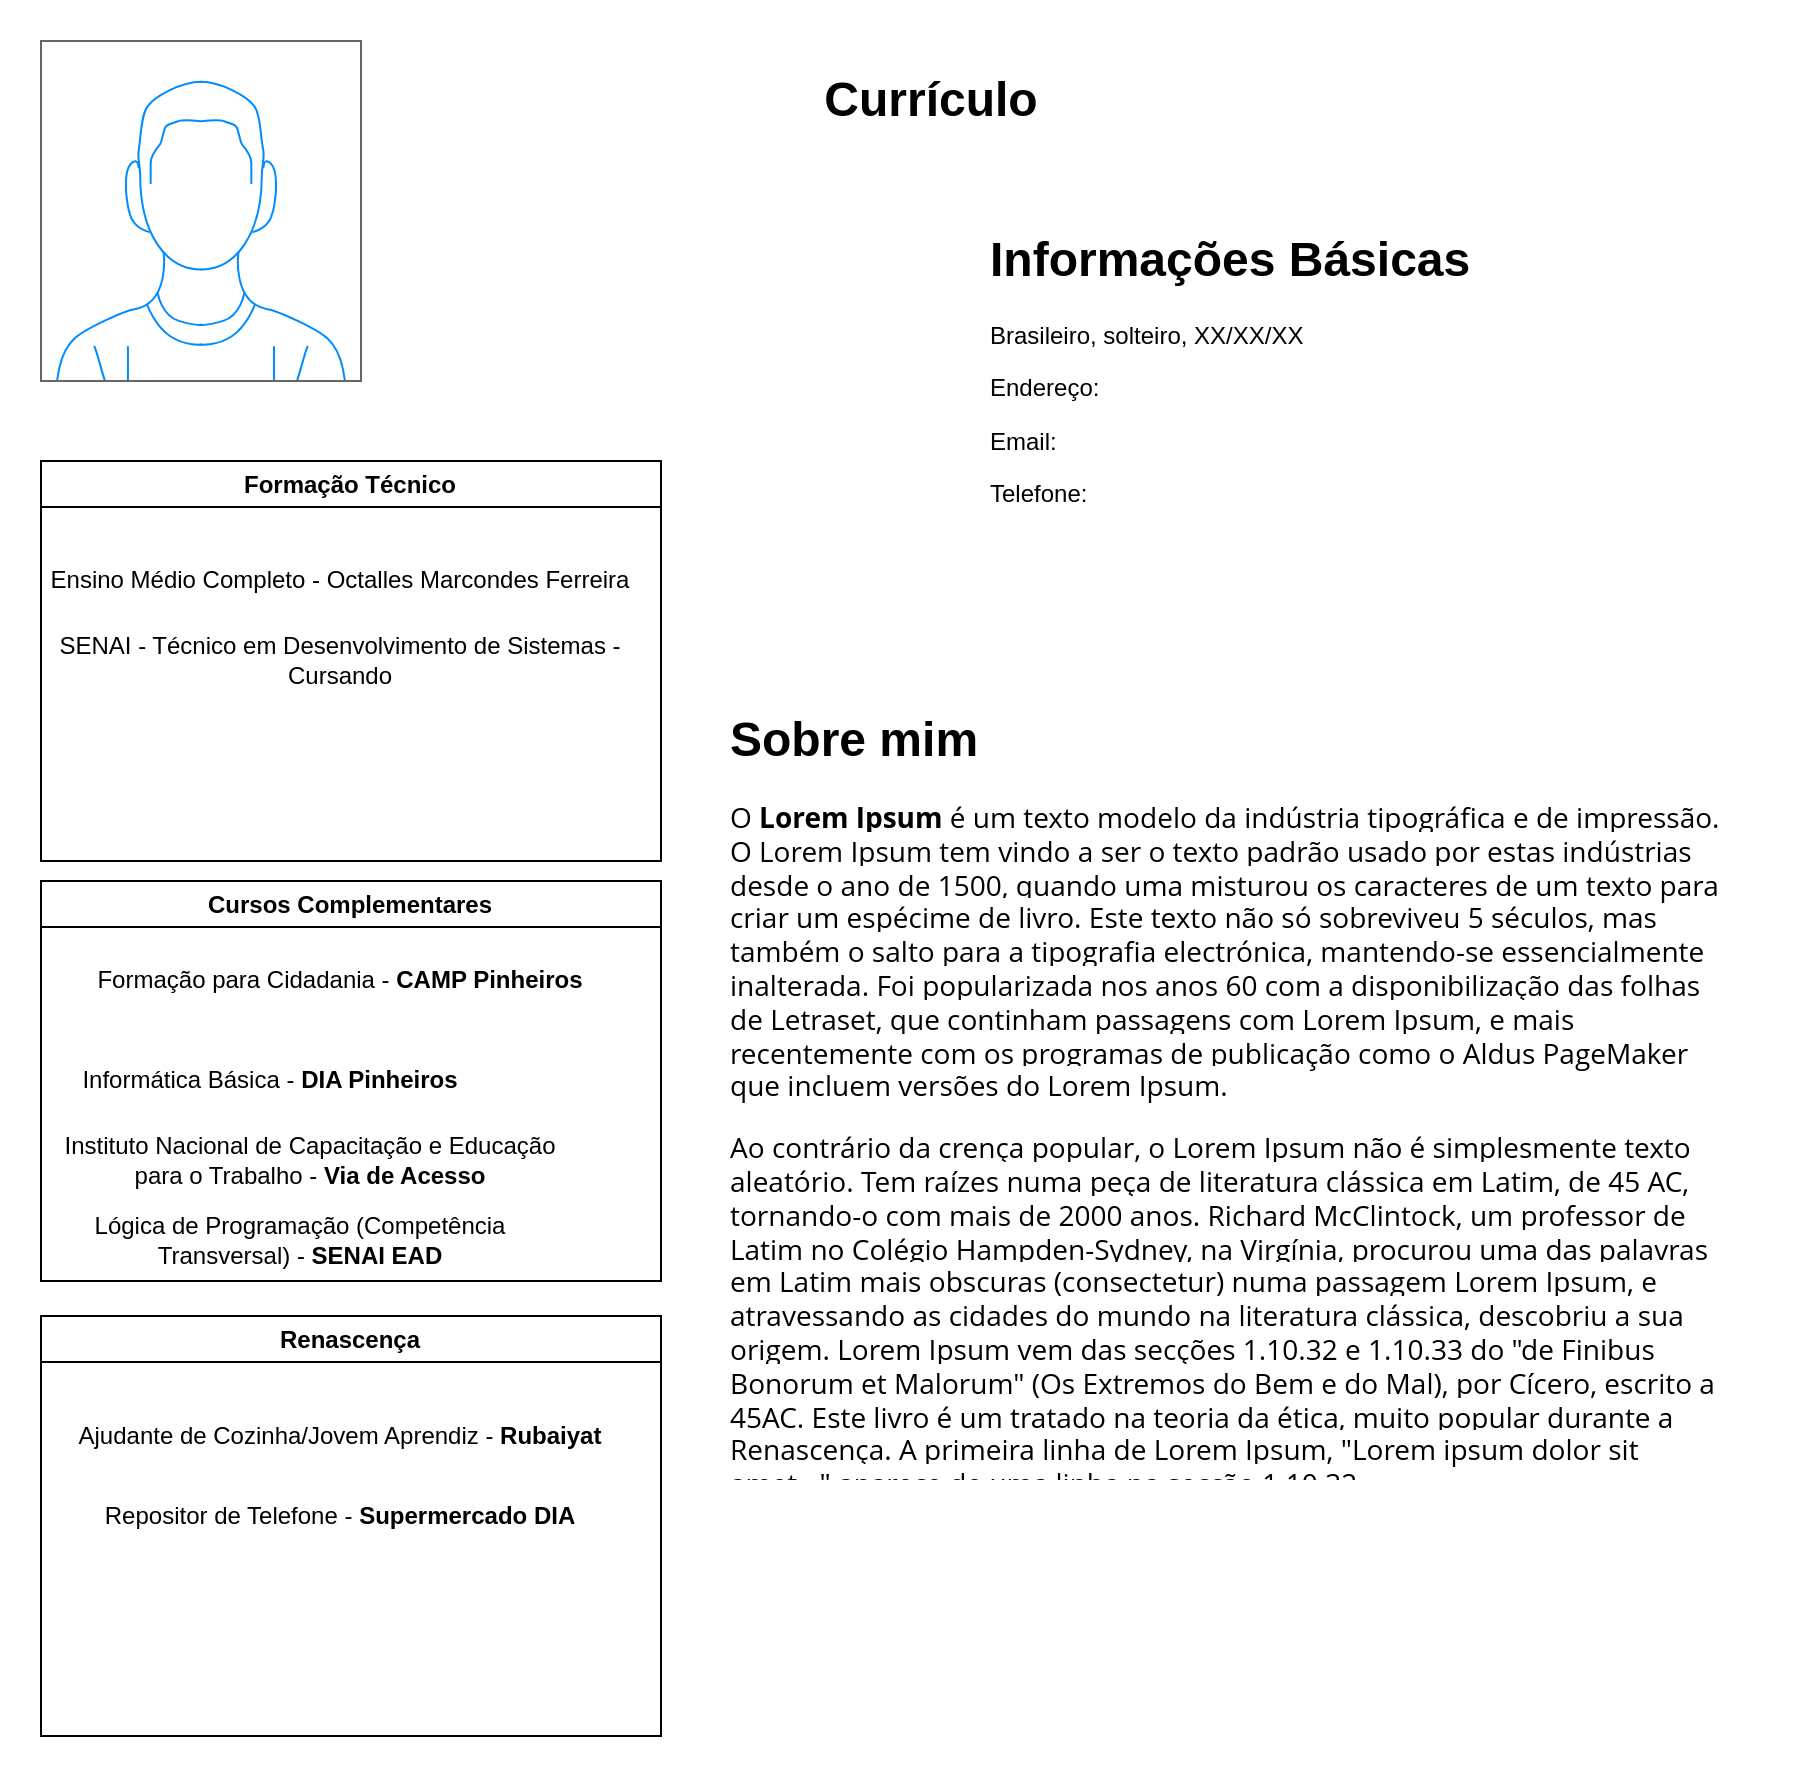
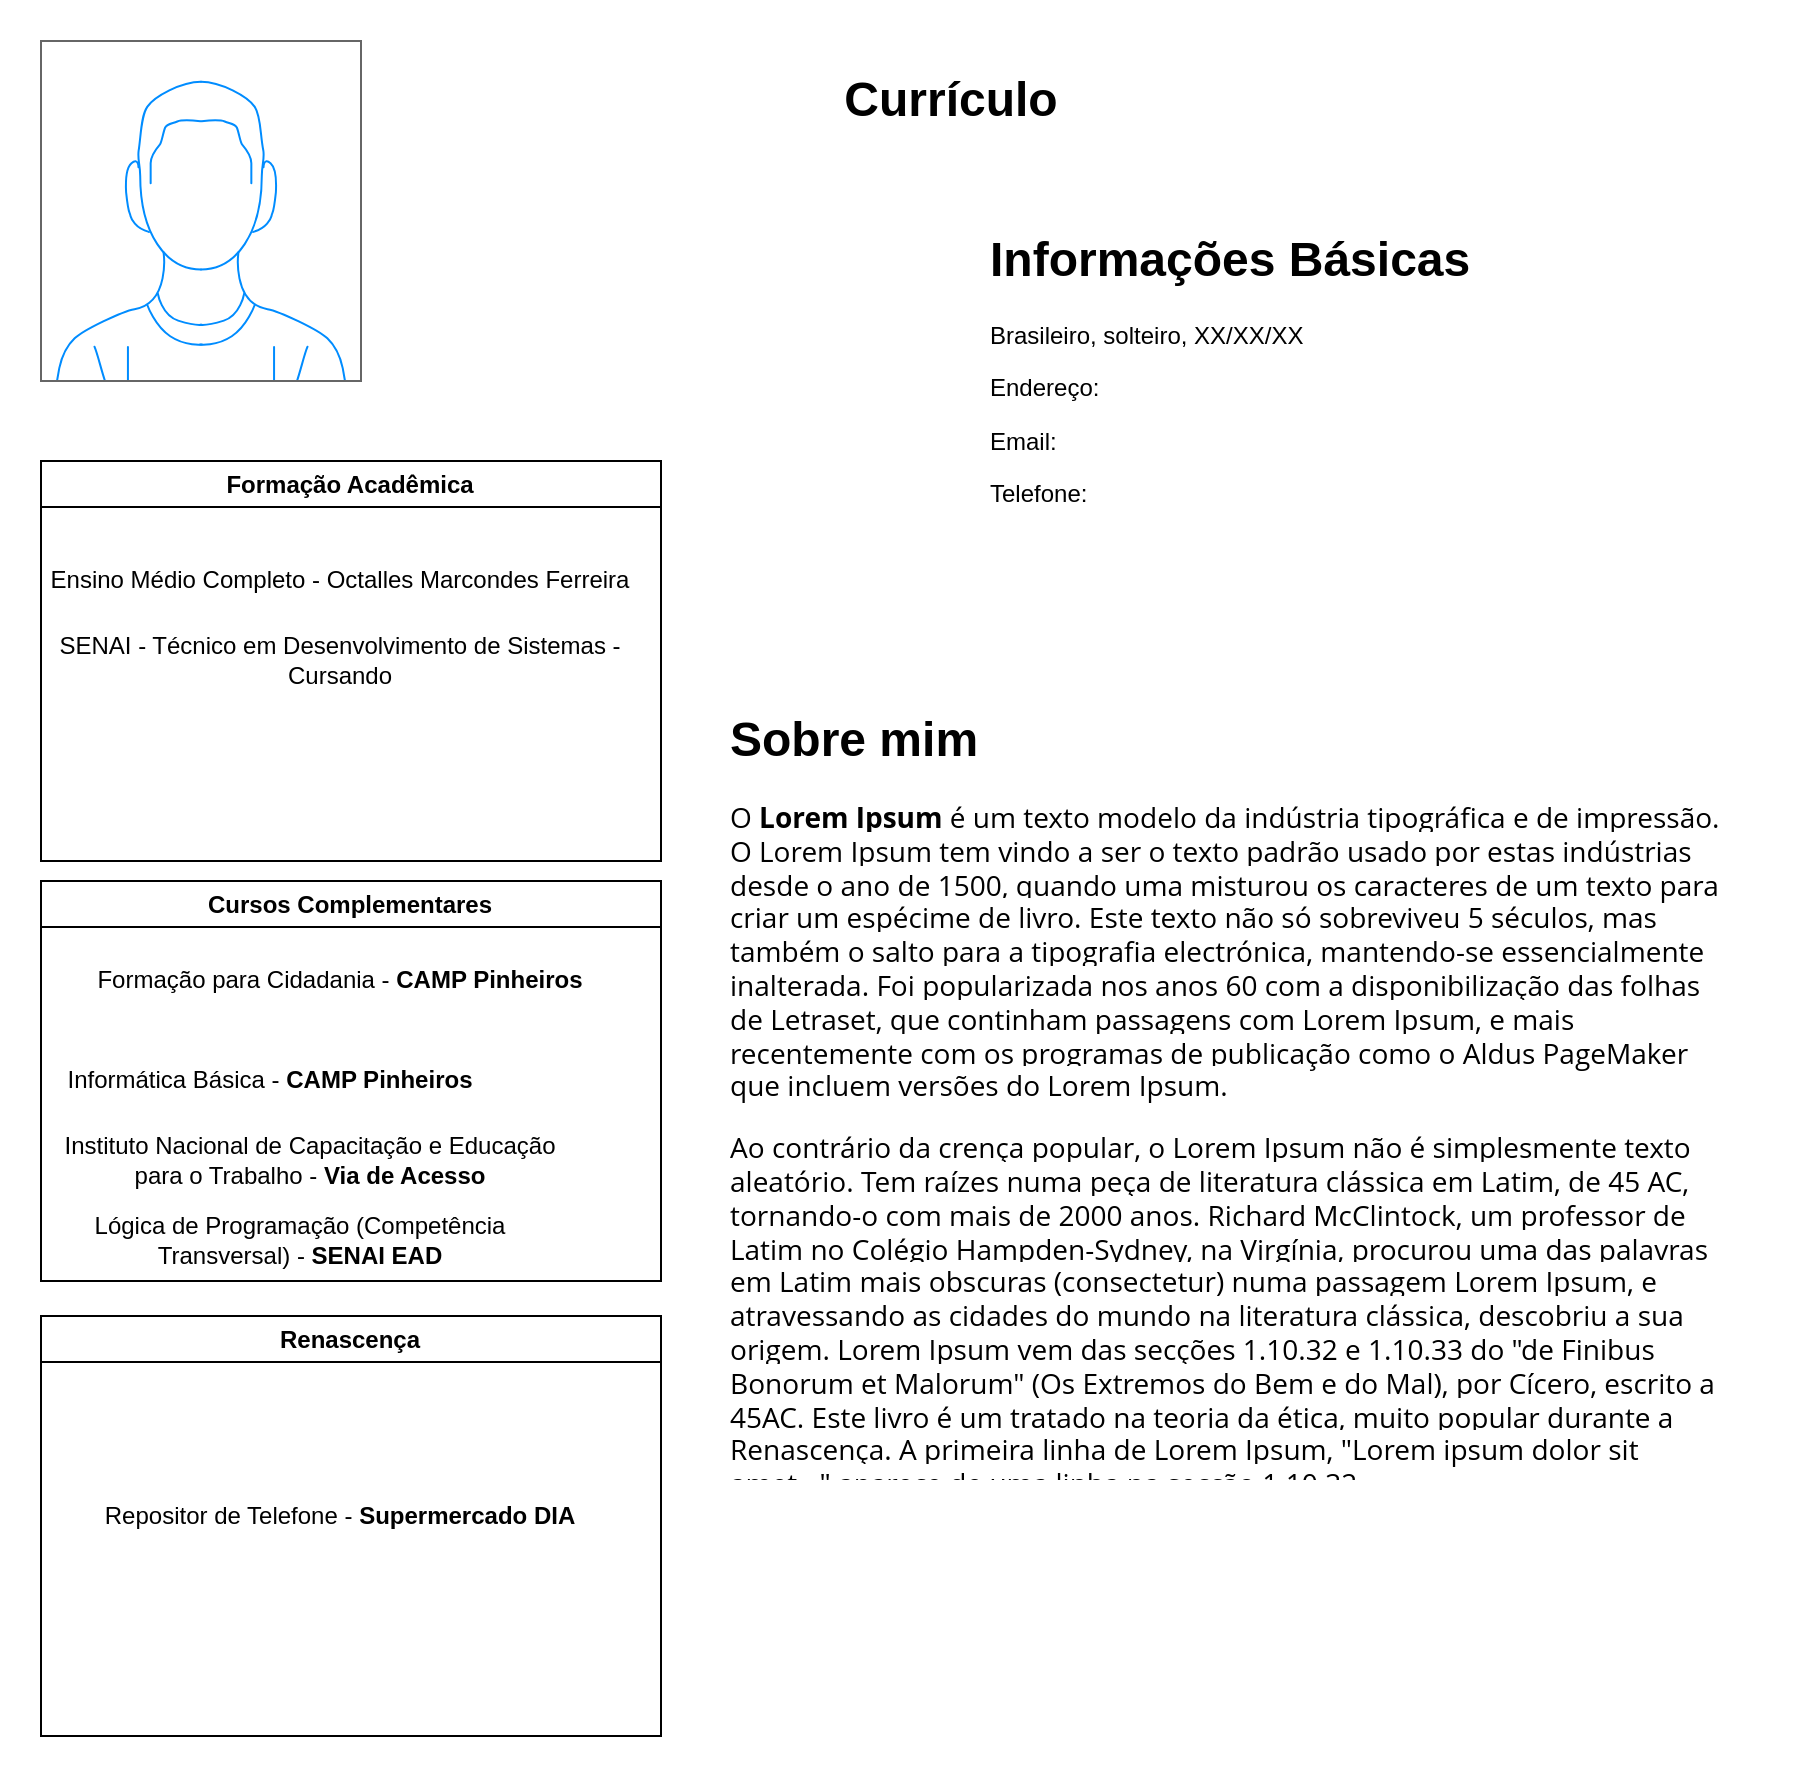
(931, 101) -> (951, 101)
(350, 485) -> (350, 485)
(271, 1081) -> (271, 1081)
(341, 1436) -> none
